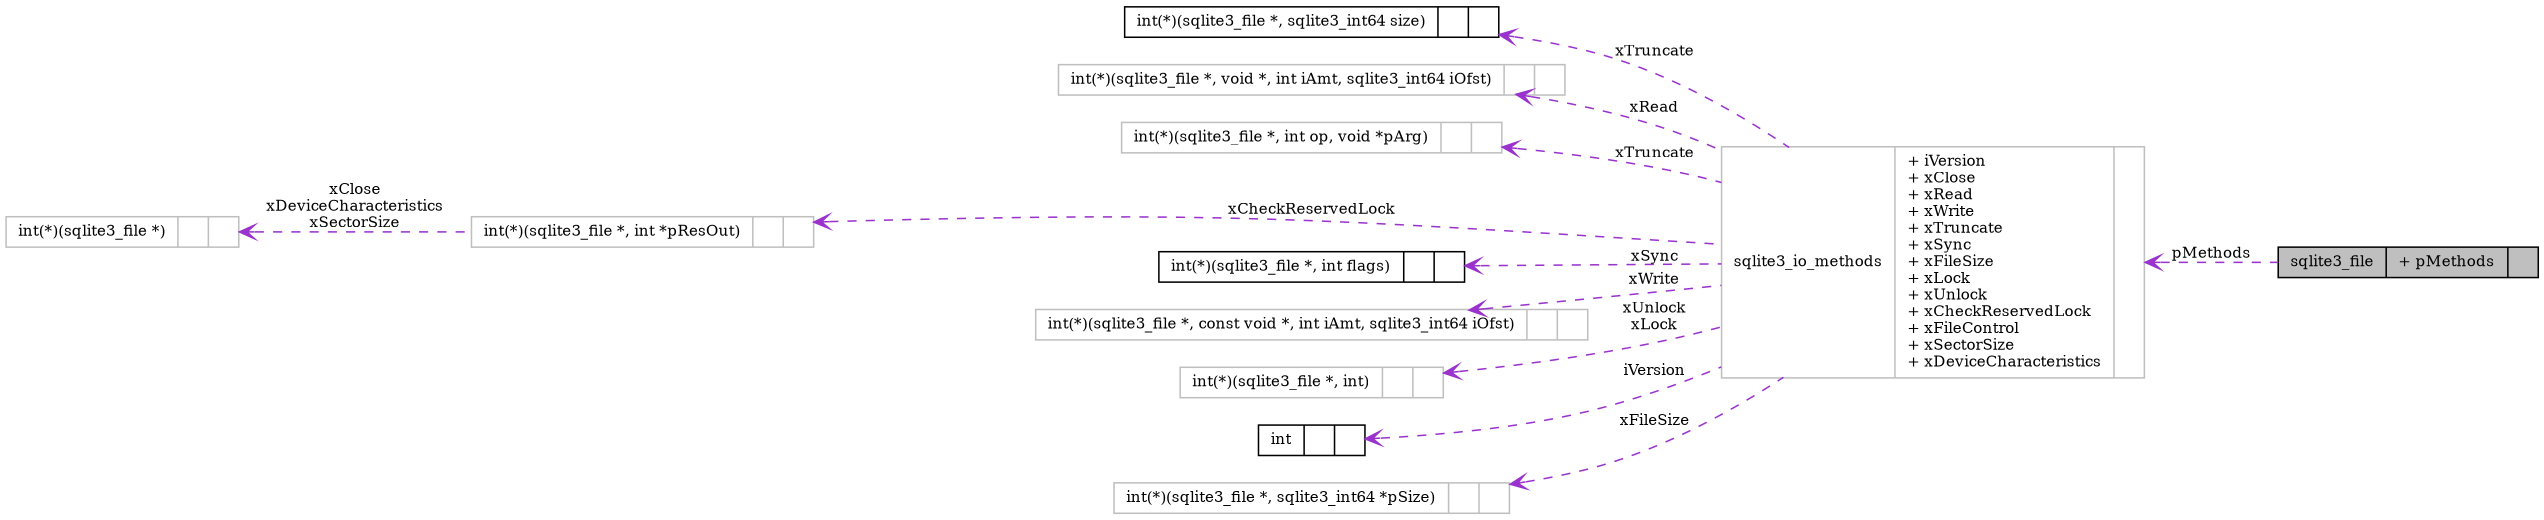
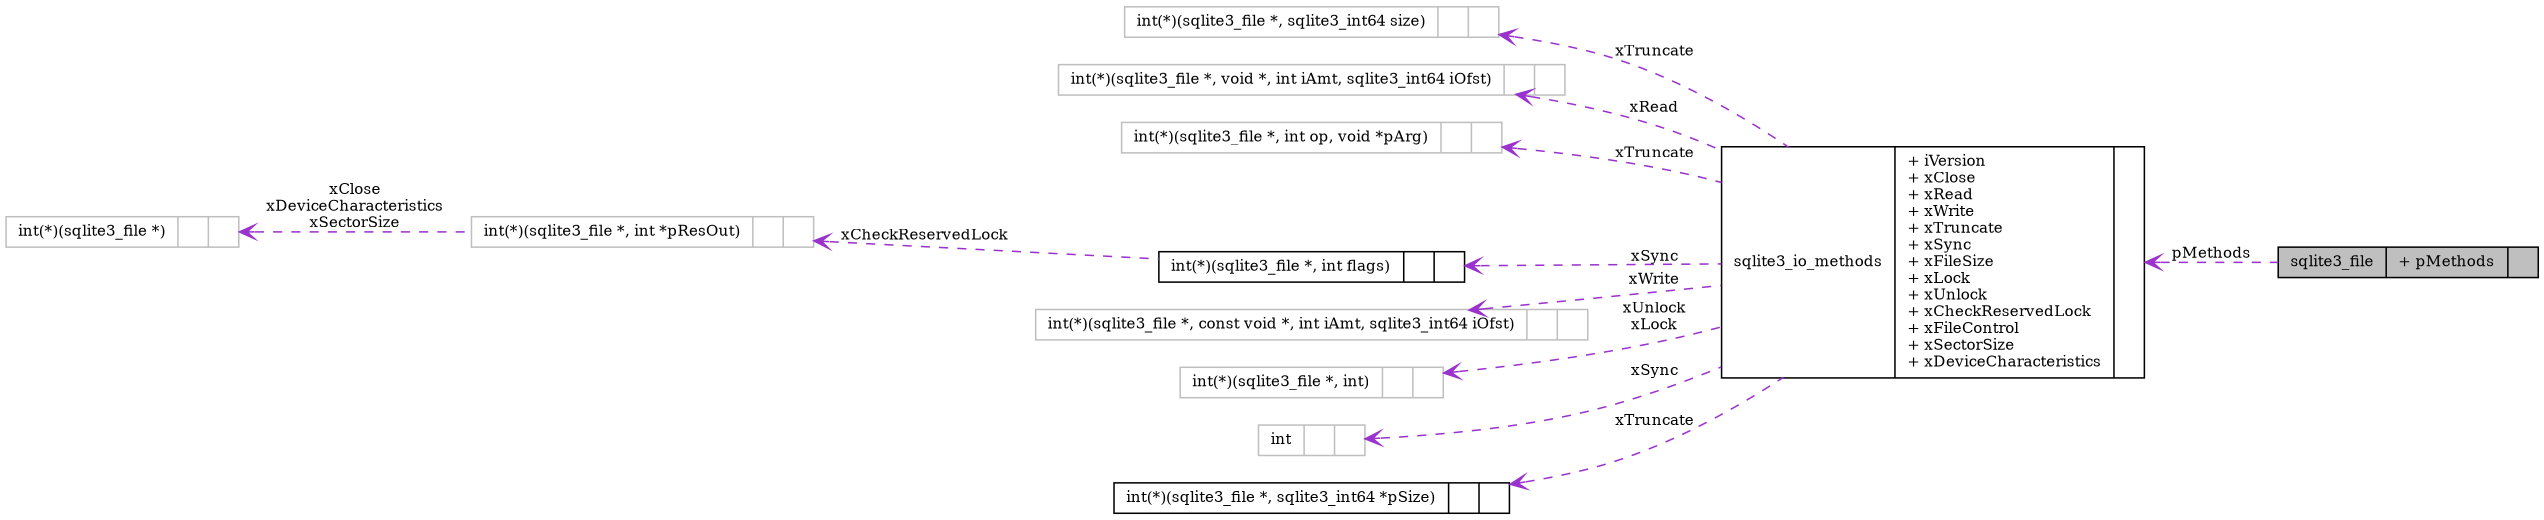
(1312, 22) -> (1312, 22)
(1276, 219) -> (994, 250)
(1933, 262) -> (1933, 262)
(1655, 371) -> (1655, 371)
(1655, 421) -> (1655, 421)
(1312, 440) -> (1312, 440)
(1312, 498) -> (1312, 498)
